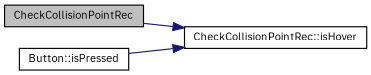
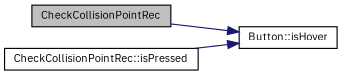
(276, 38) -> (288, 38)
(74, 59) -> (101, 59)
